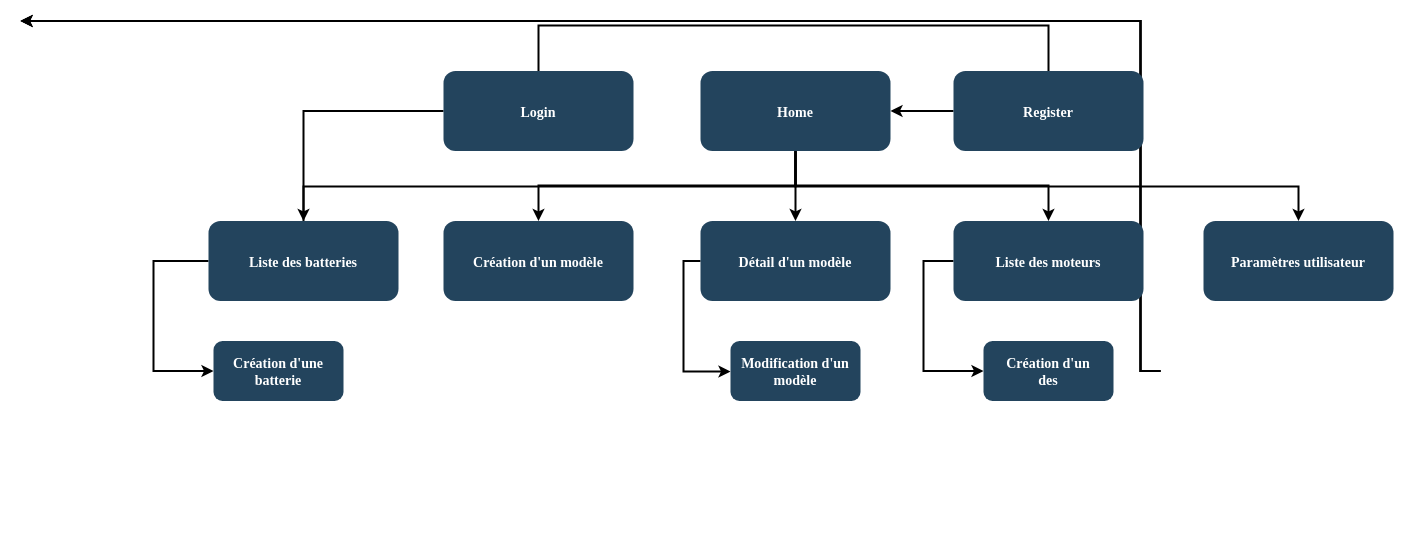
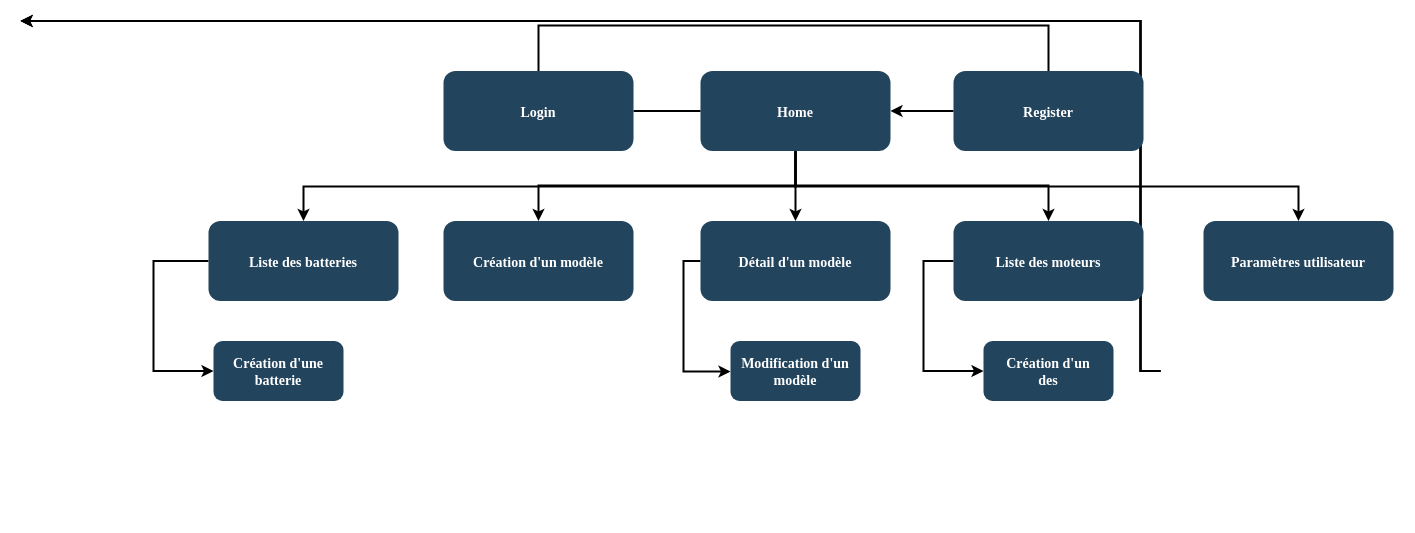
(338, 111) -> (667, 111)
